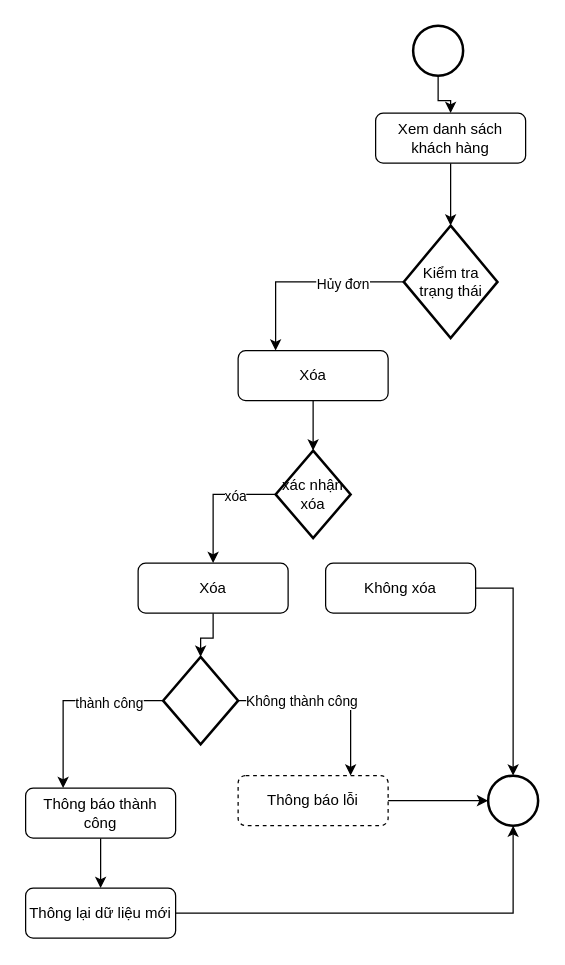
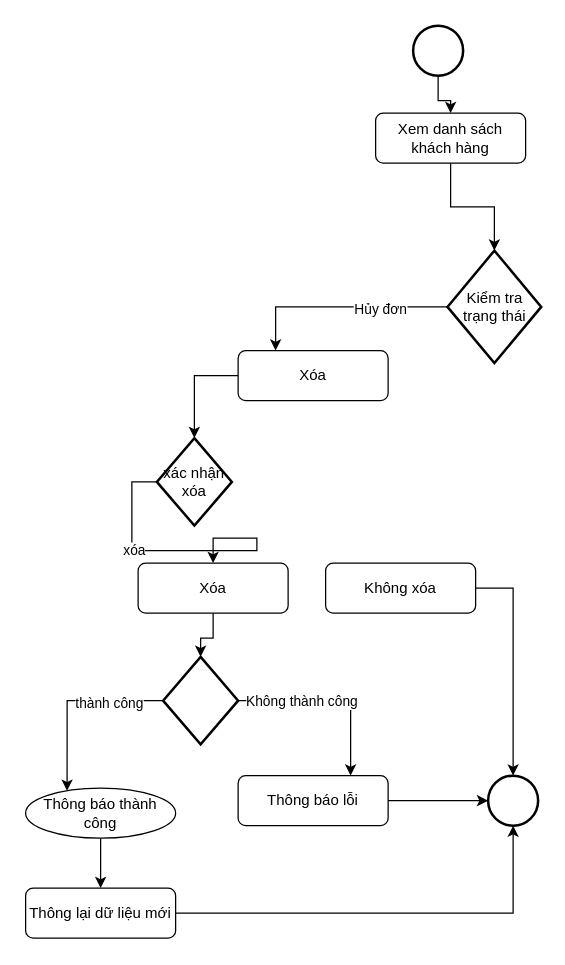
(451, 282) -> (494, 307)
(313, 494) -> (194, 482)
(313, 801) -> (313, 801)
(101, 813) -> (101, 813)
